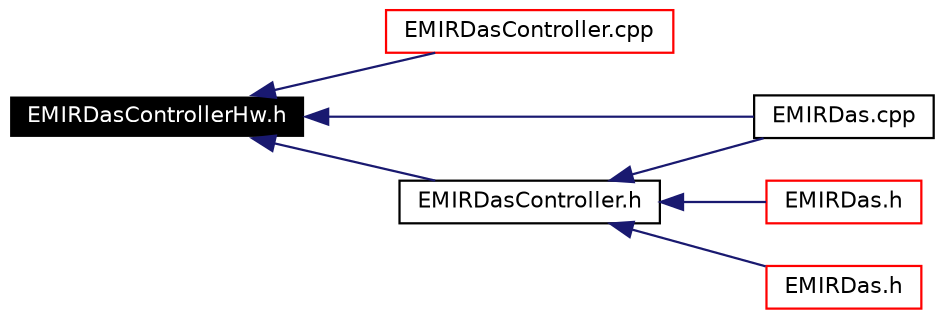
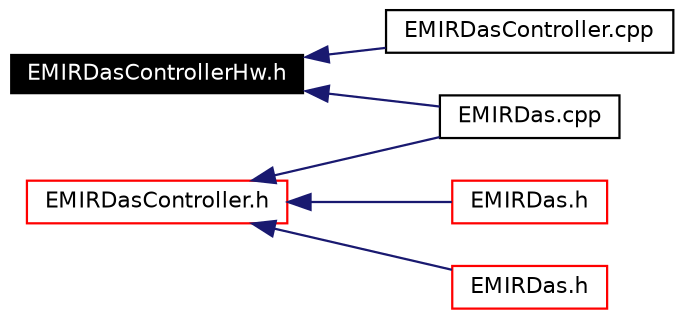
(530, 31) -> (530, 31)
(355, 162) -> none
(530, 202) -> (157, 202)
